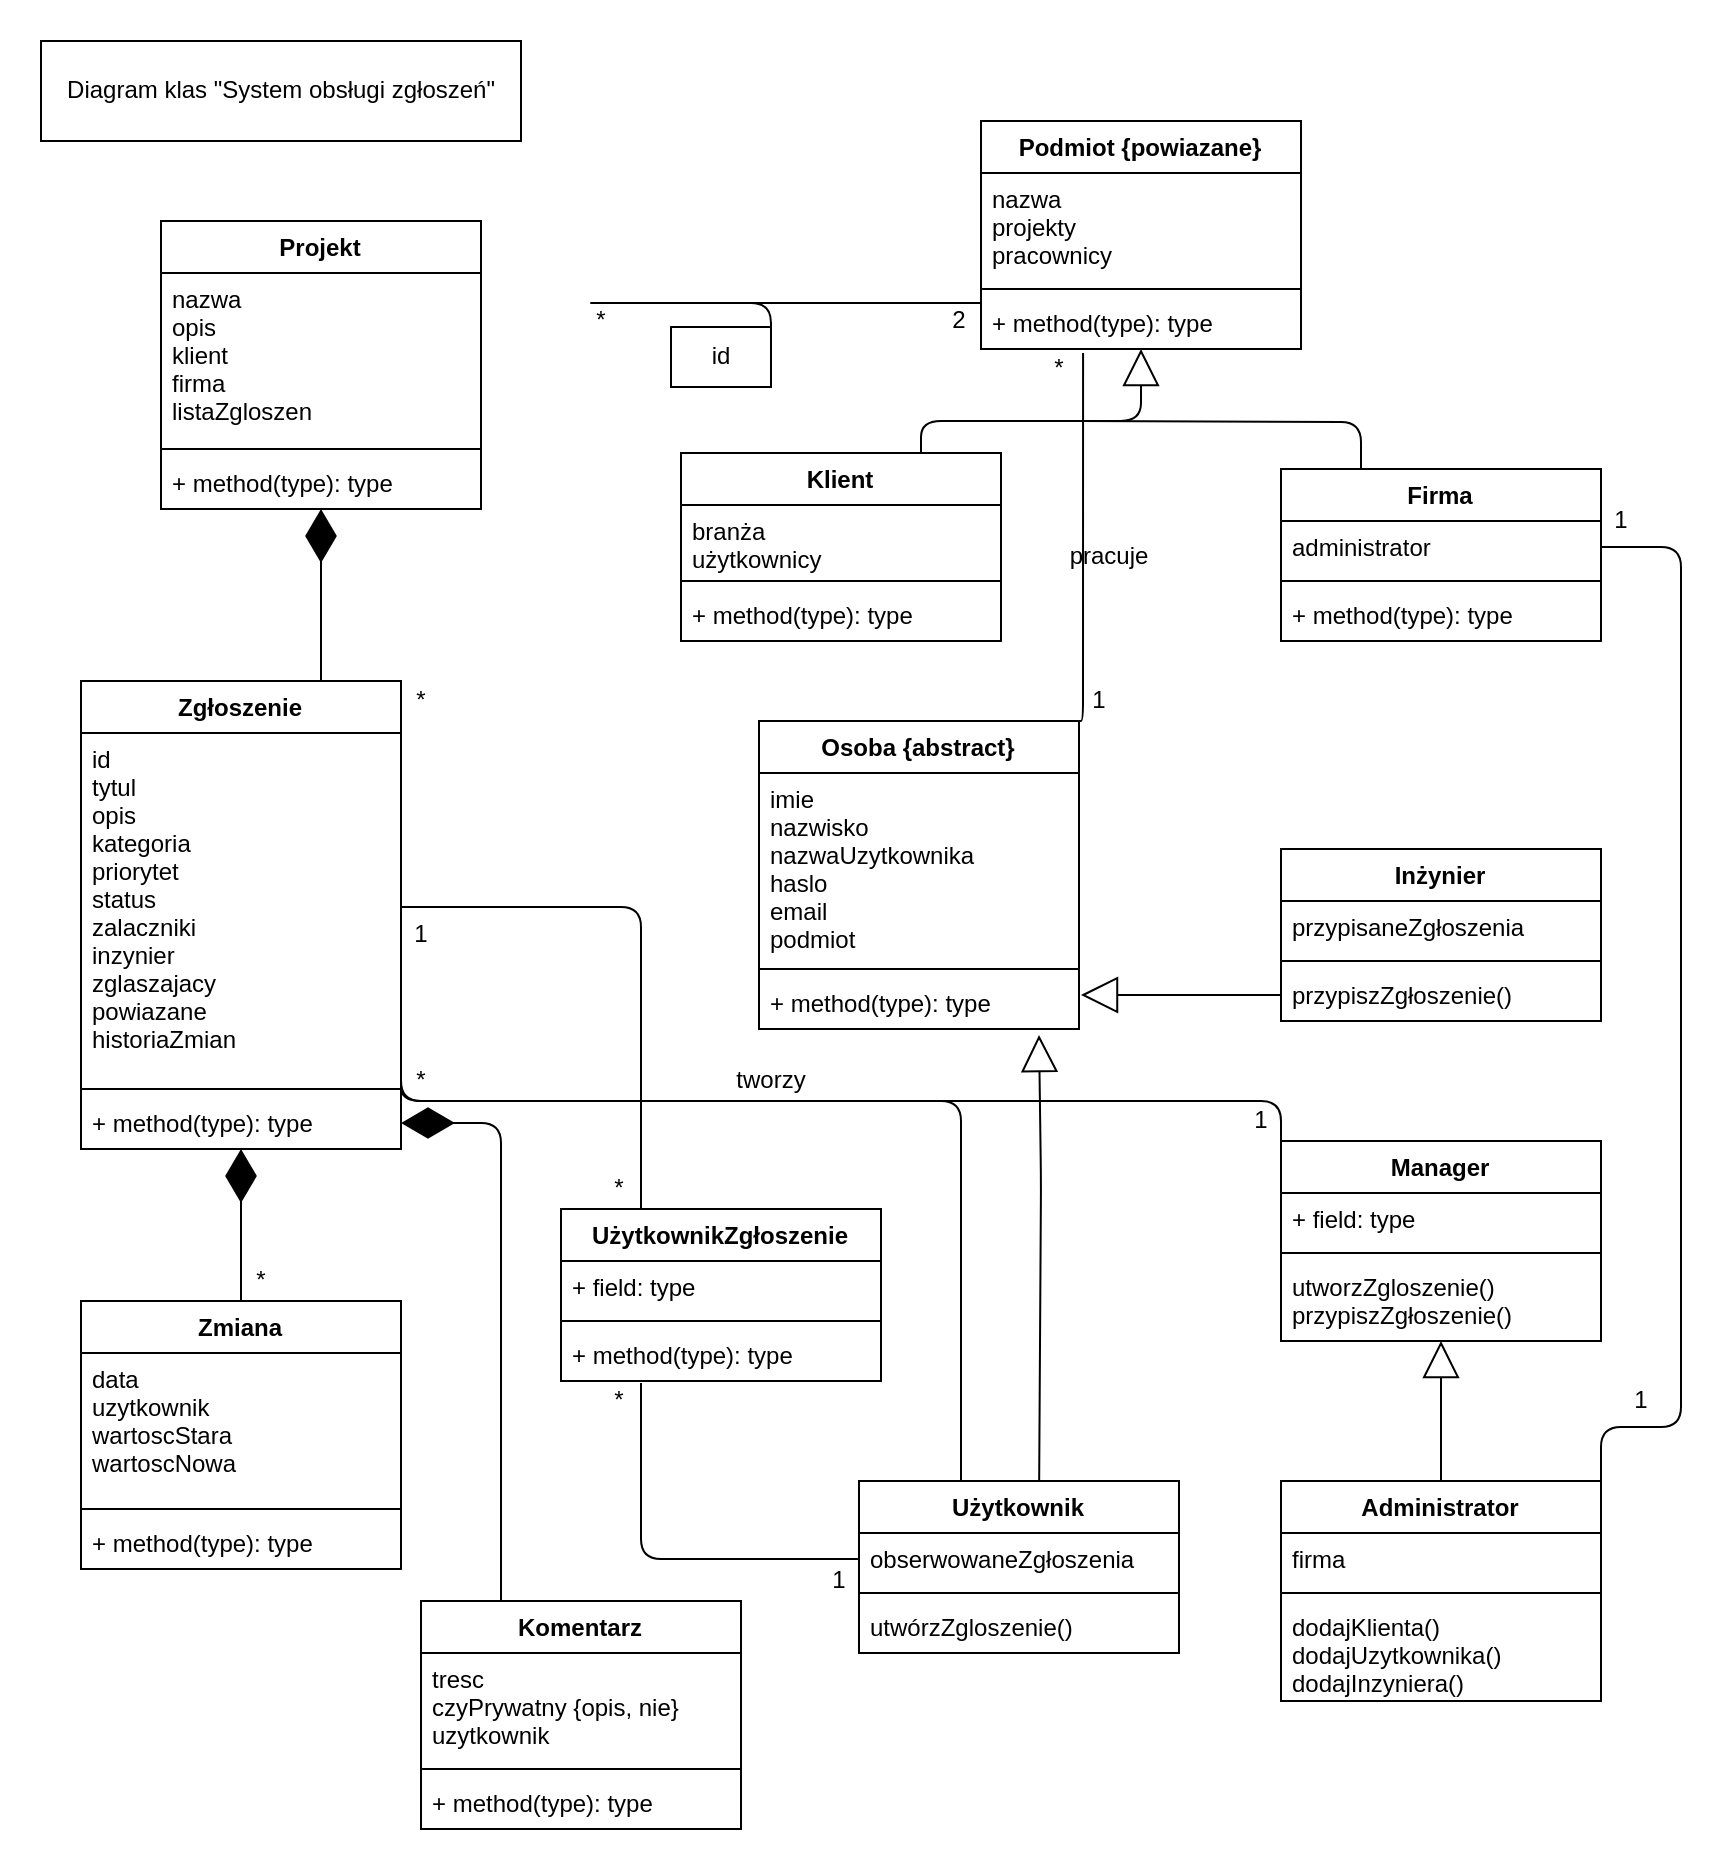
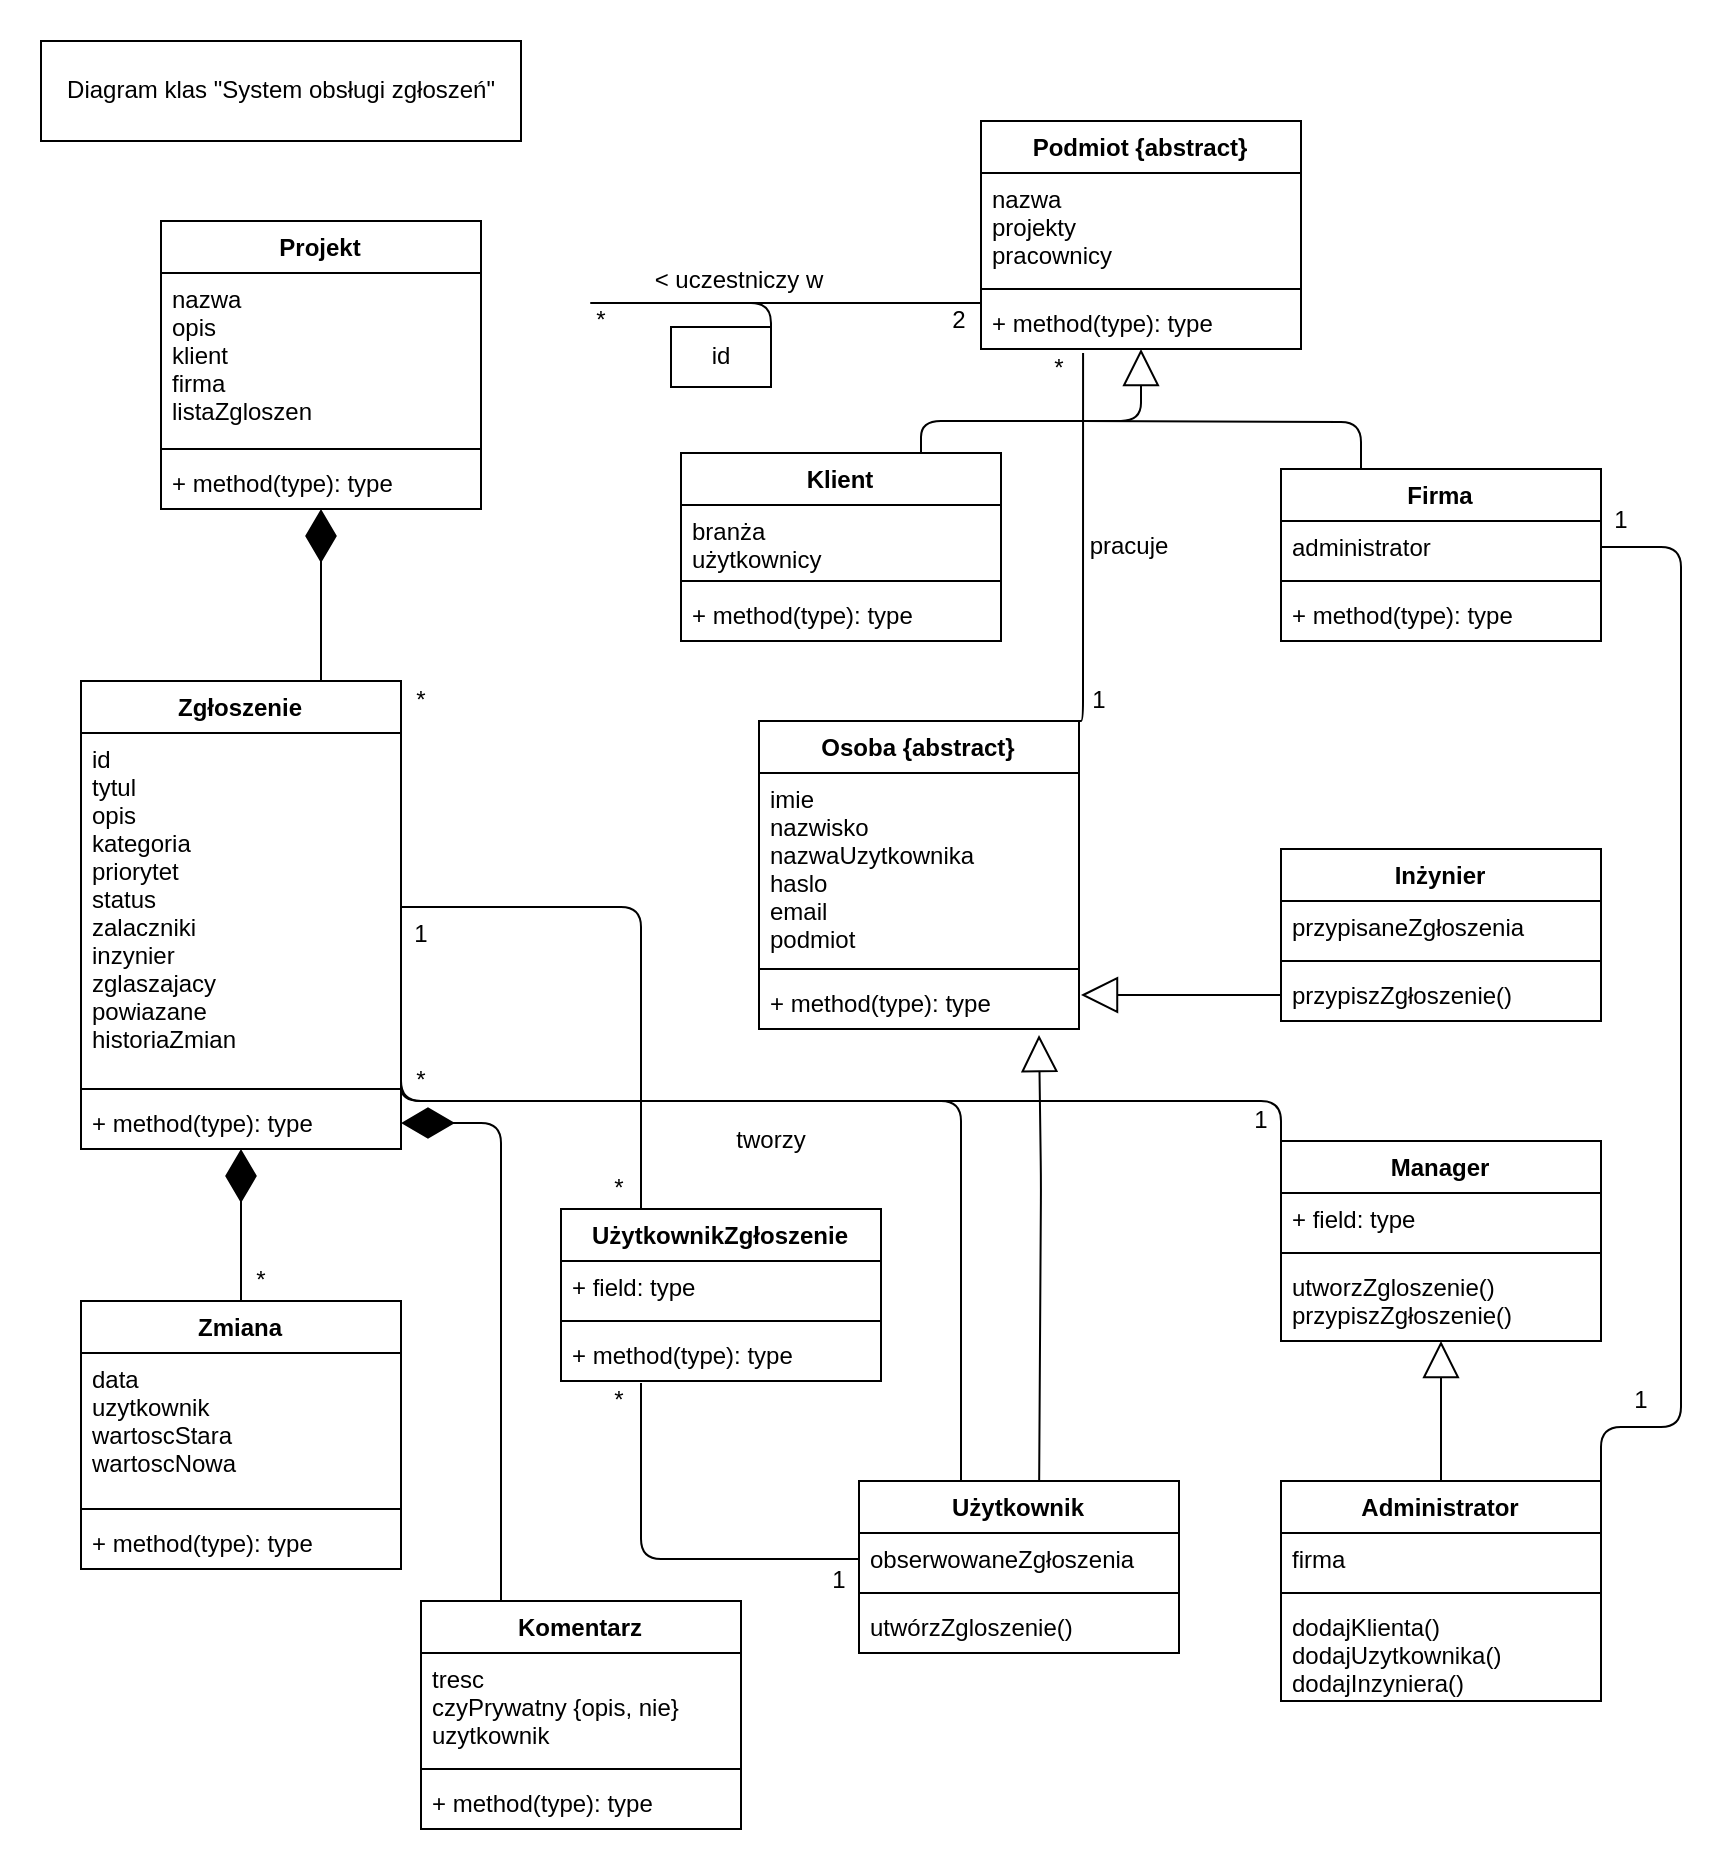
(1140, 148) -> (1140, 148)
none -> (739, 281)
(1109, 557) -> (1129, 547)
(771, 1081) -> (771, 1141)
